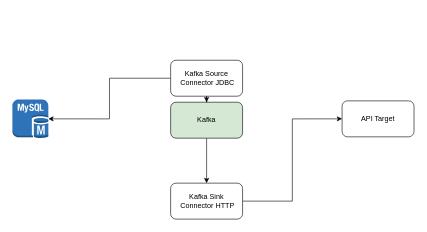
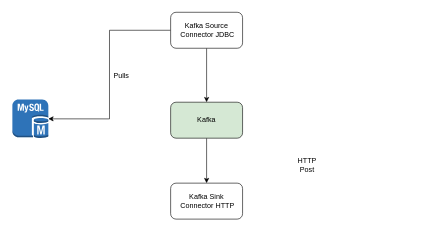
none -> (122, 76)
(207, 78) -> (207, 30)
(378, 119) -> none
none -> (308, 165)
(293, 201) -> none
